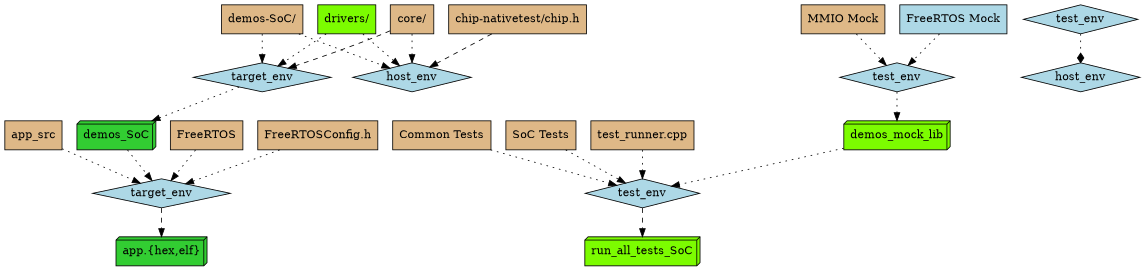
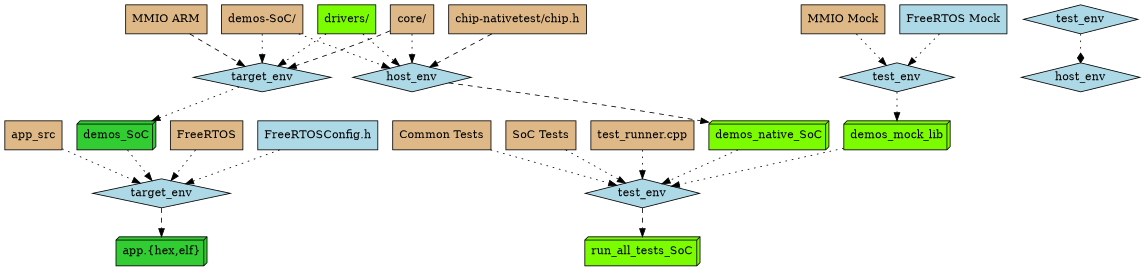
none -> (166, 19)
(318, 135) -> (318, 135)
none -> (769, 135)
